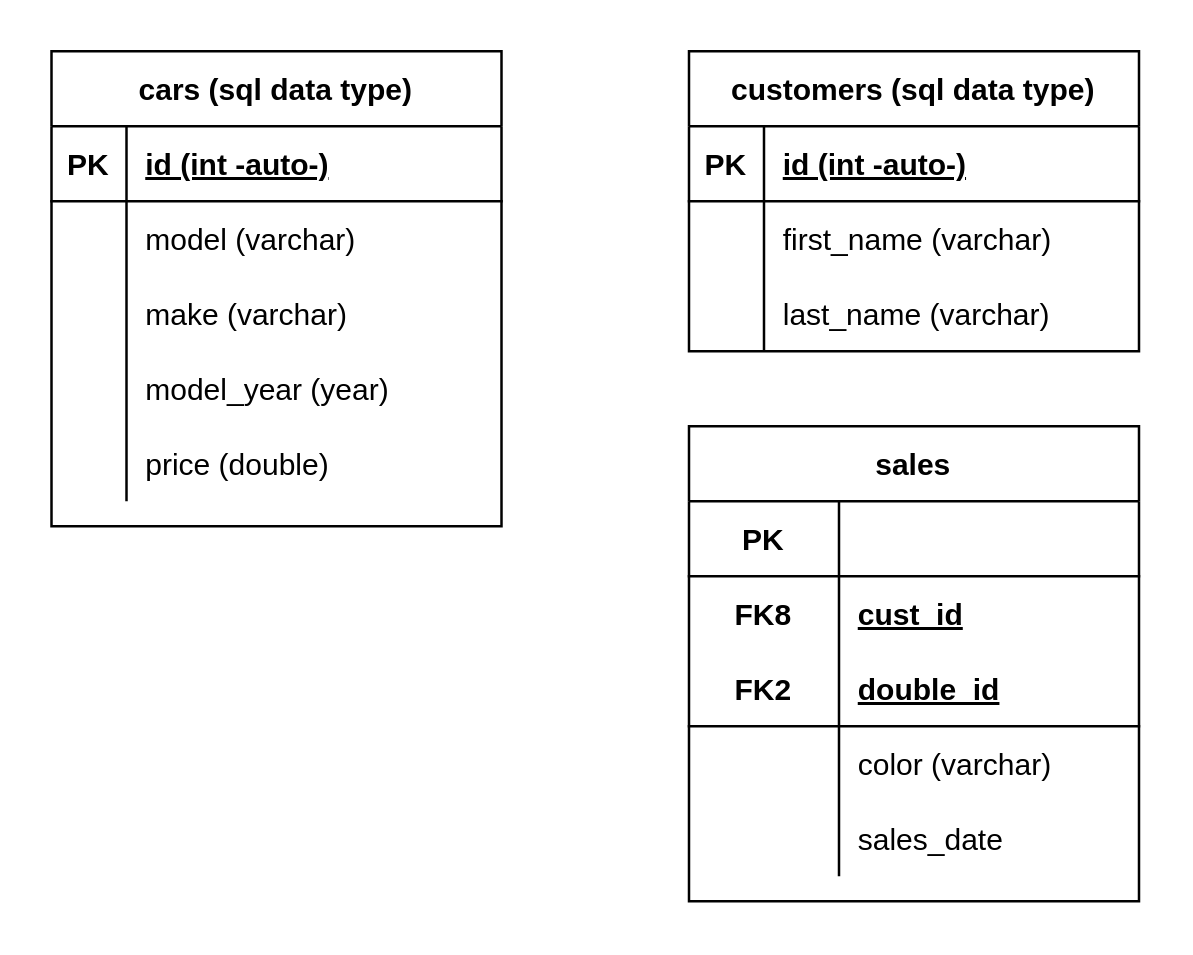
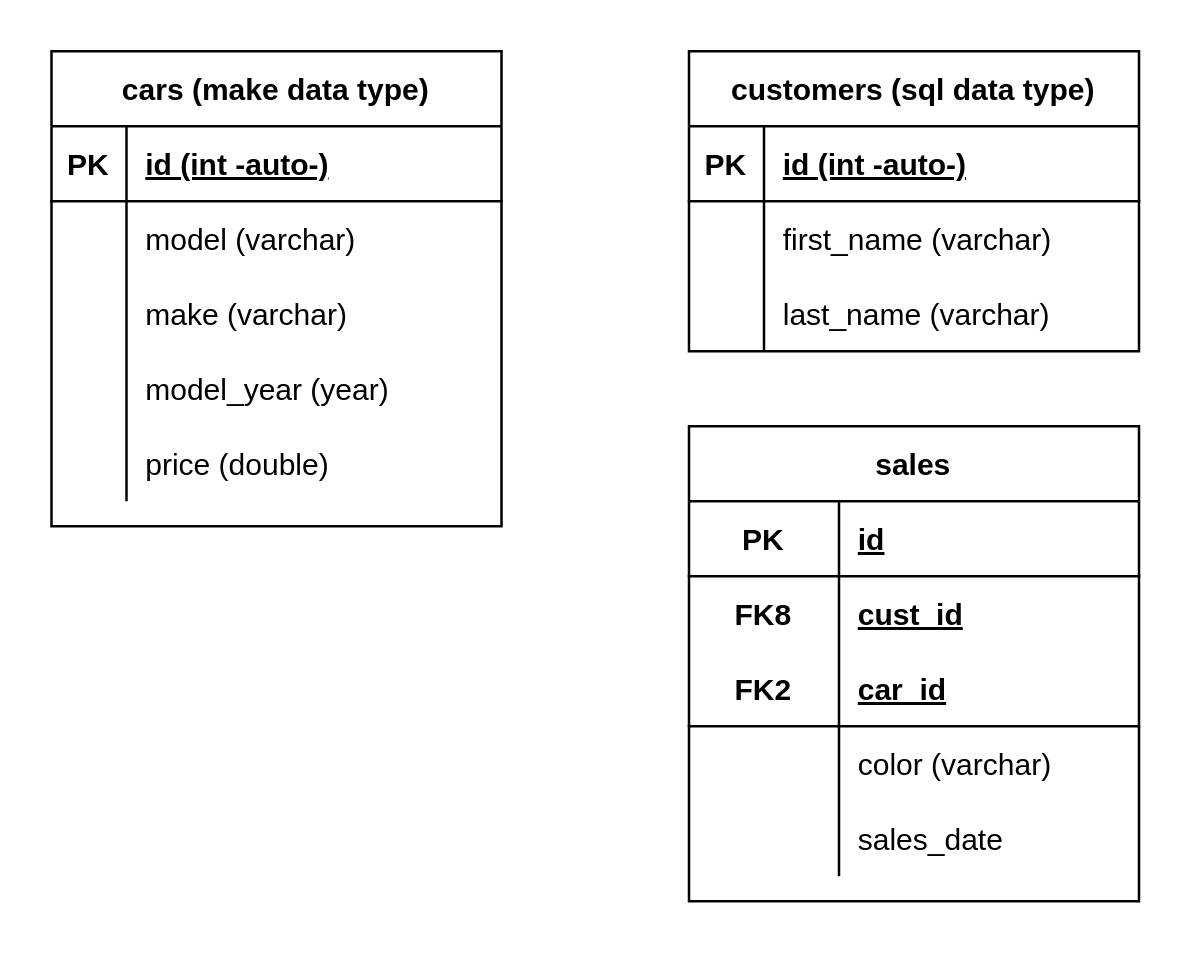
(275, 90) -> (275, 90)
none -> (989, 539)
(925, 690) -> (904, 690)
